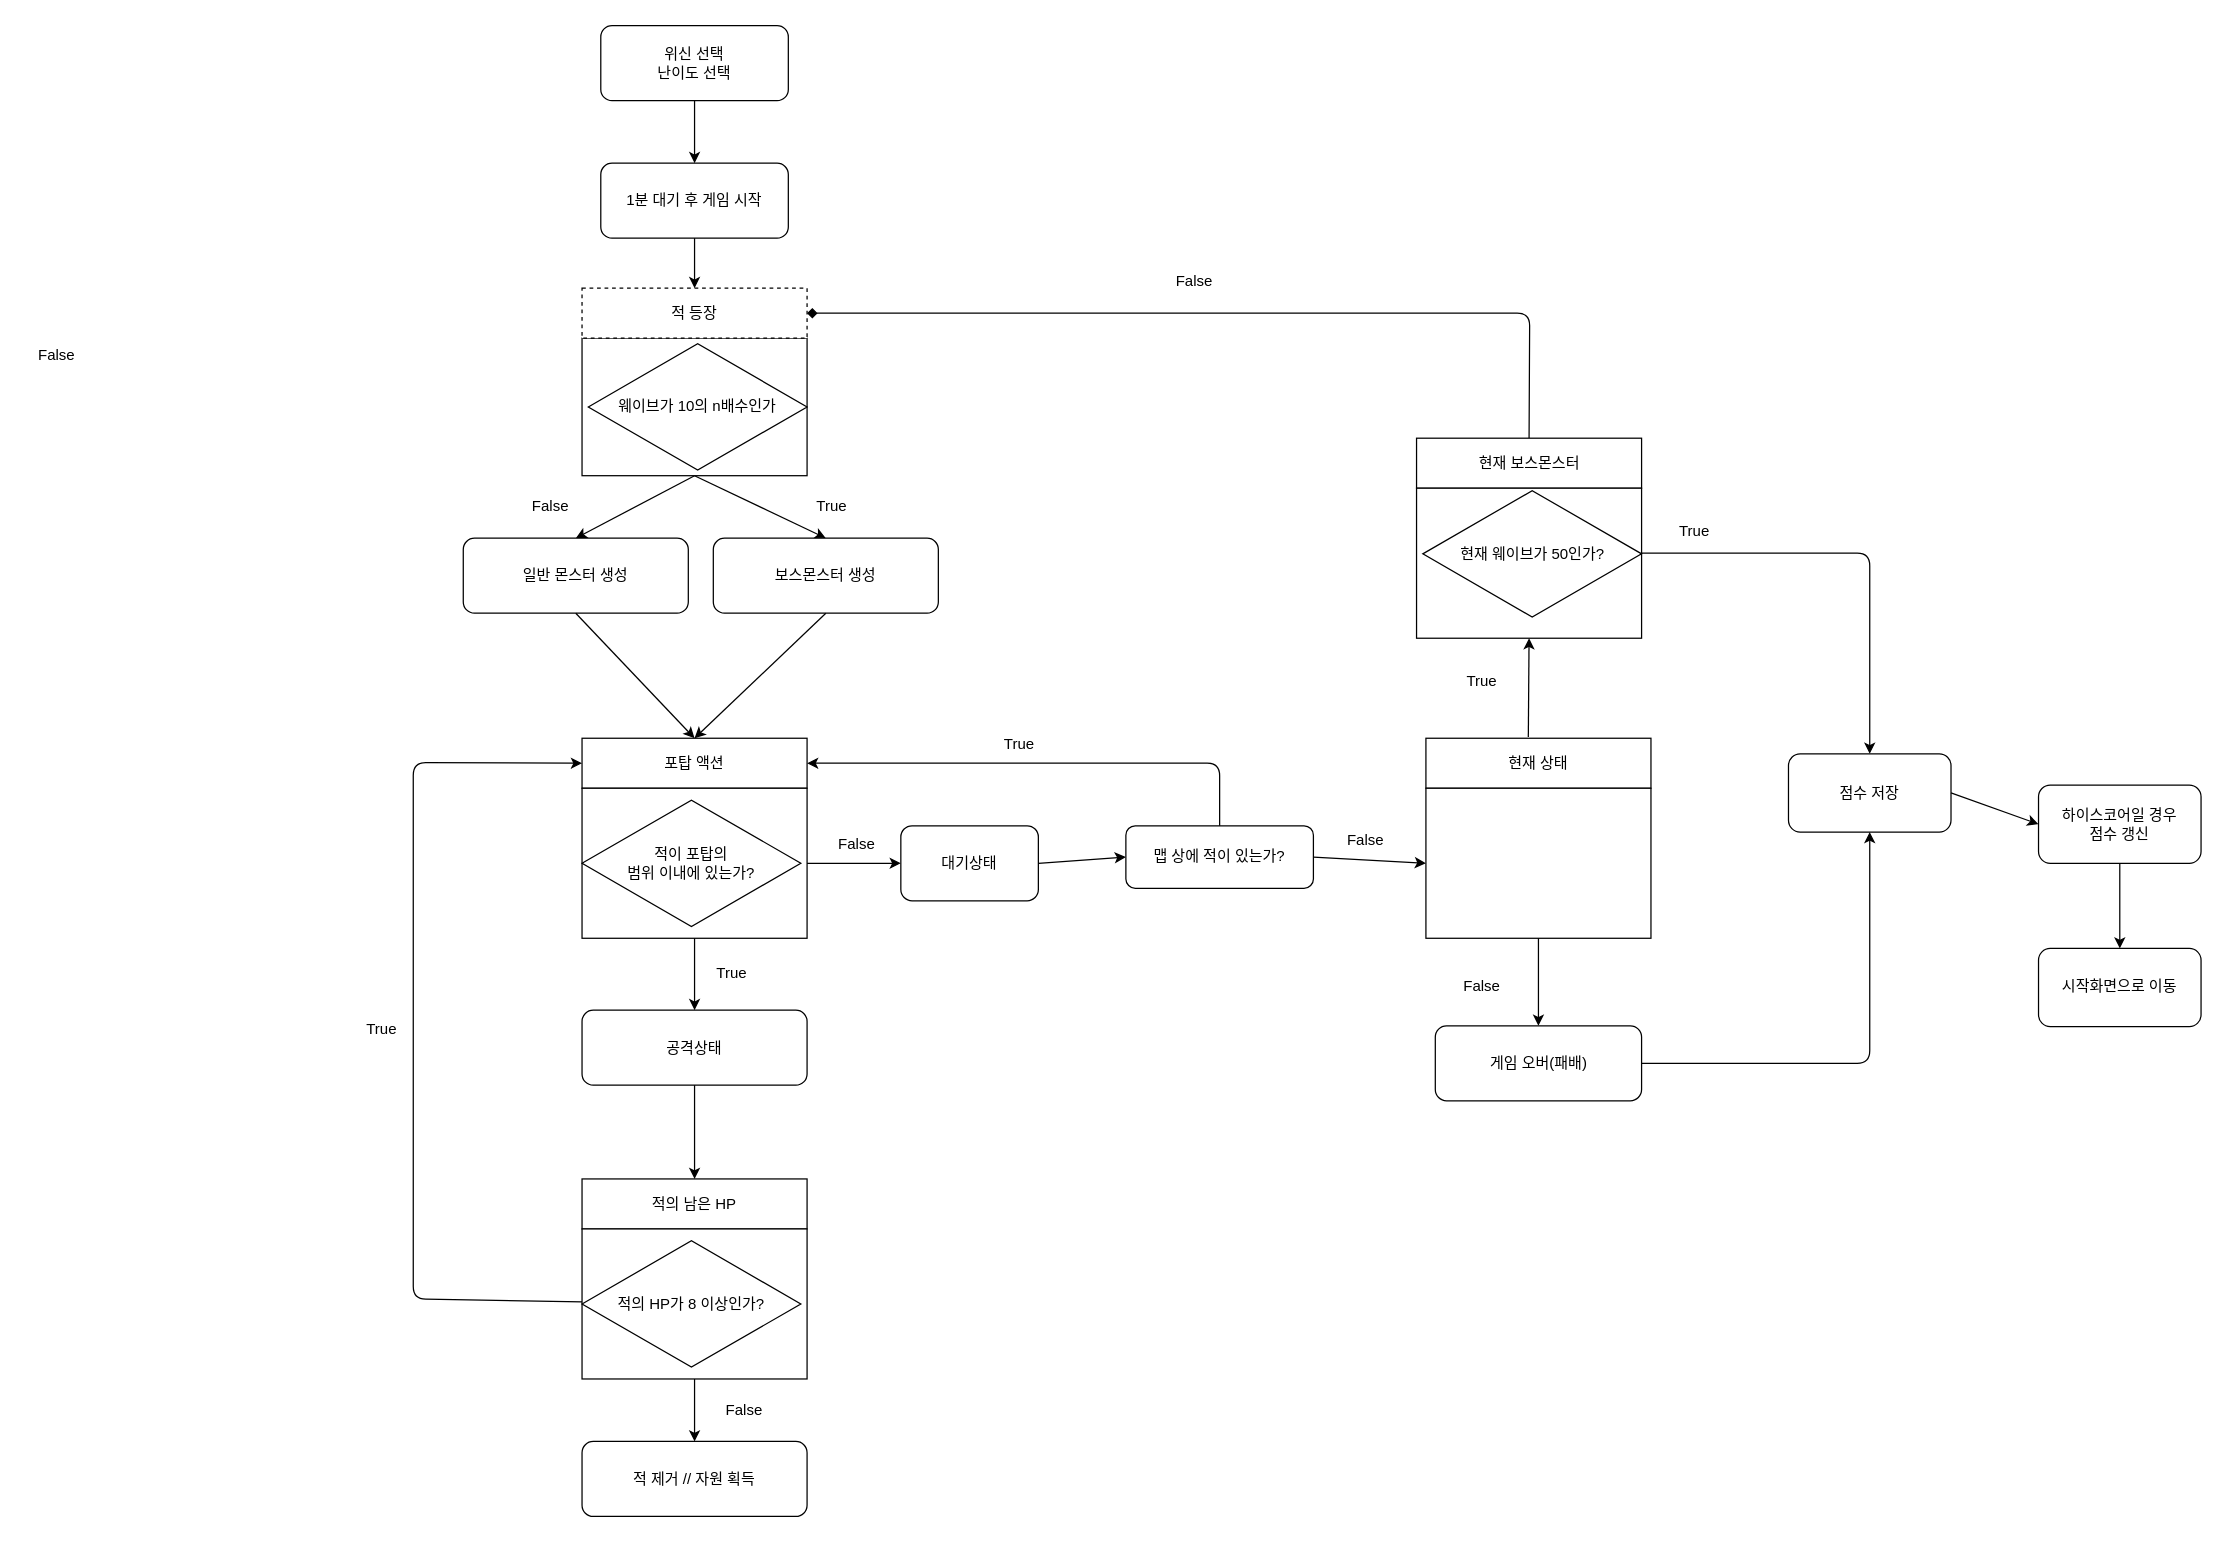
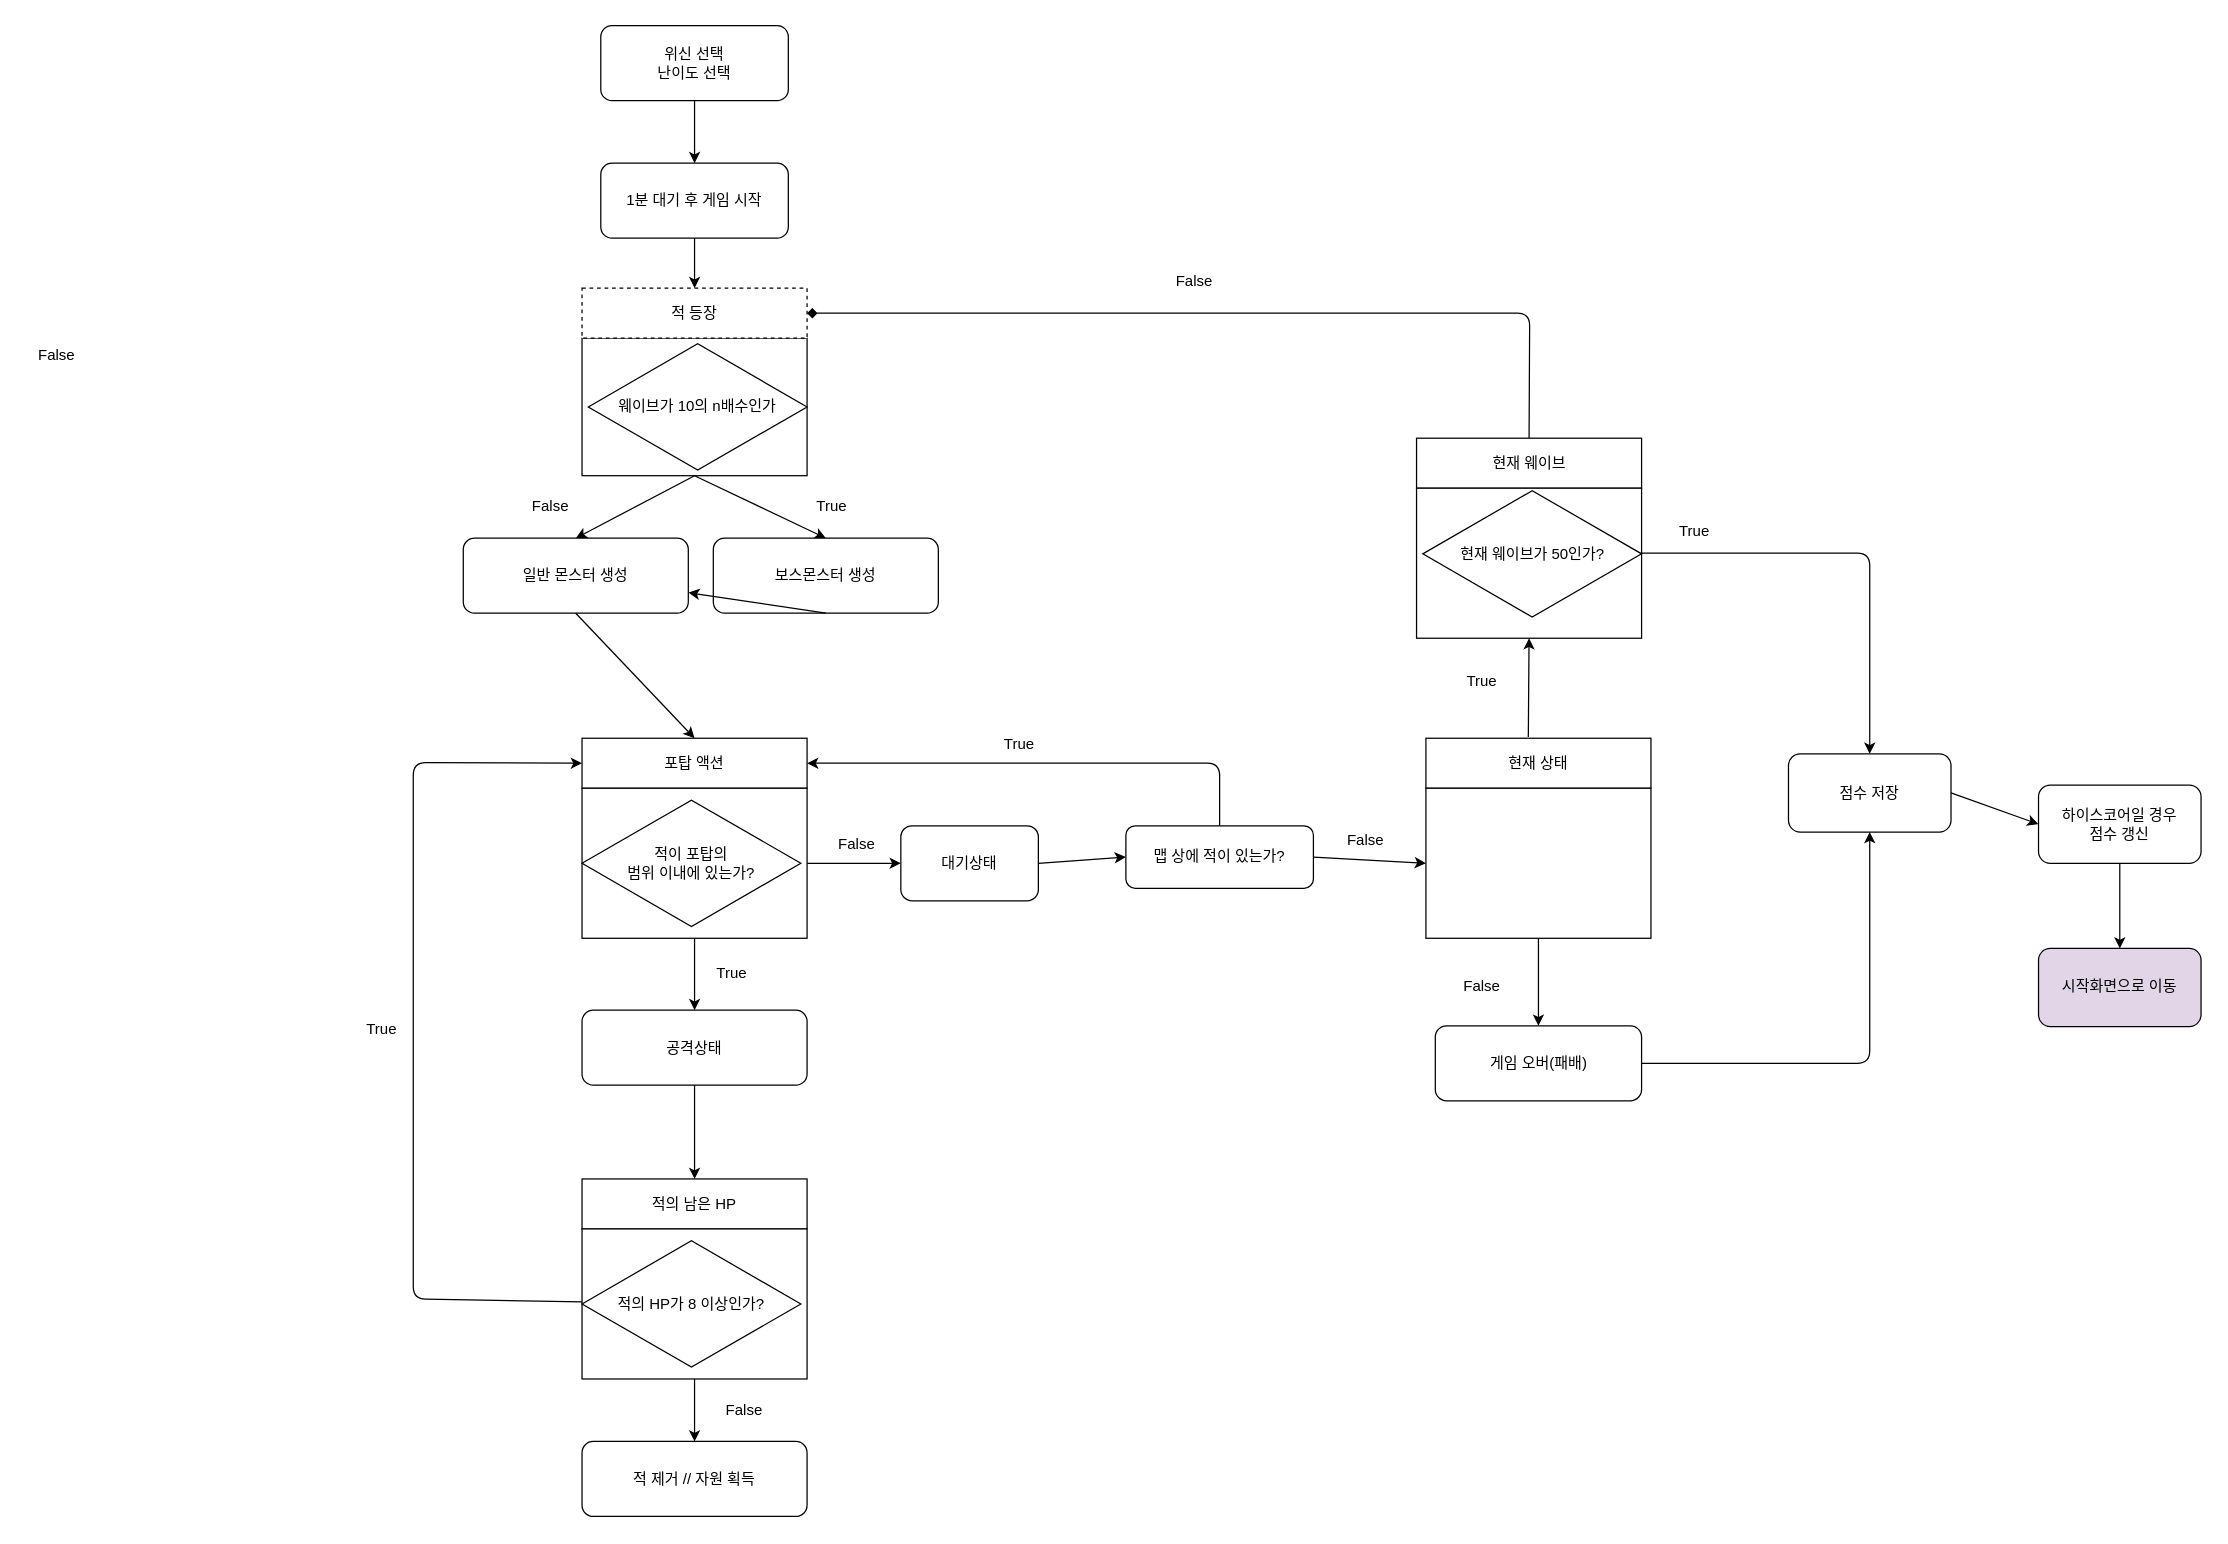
(1529, 463) -> (1529, 463)
(763, 673) -> (761, 603)
(2119, 987) -> (2119, 987)
